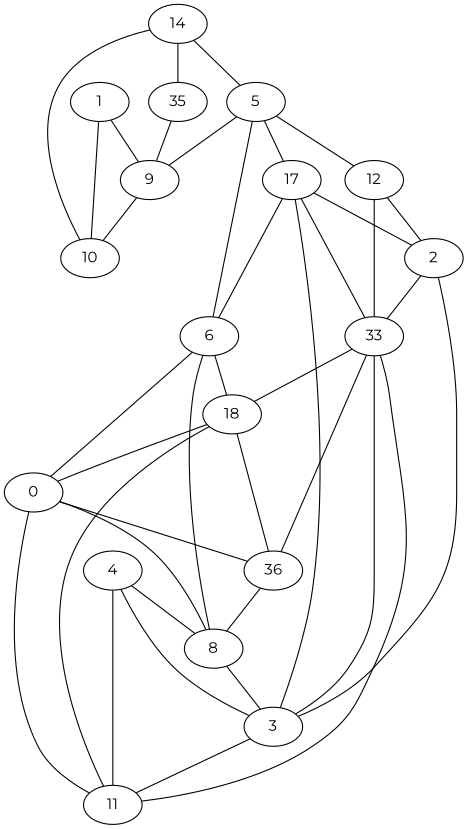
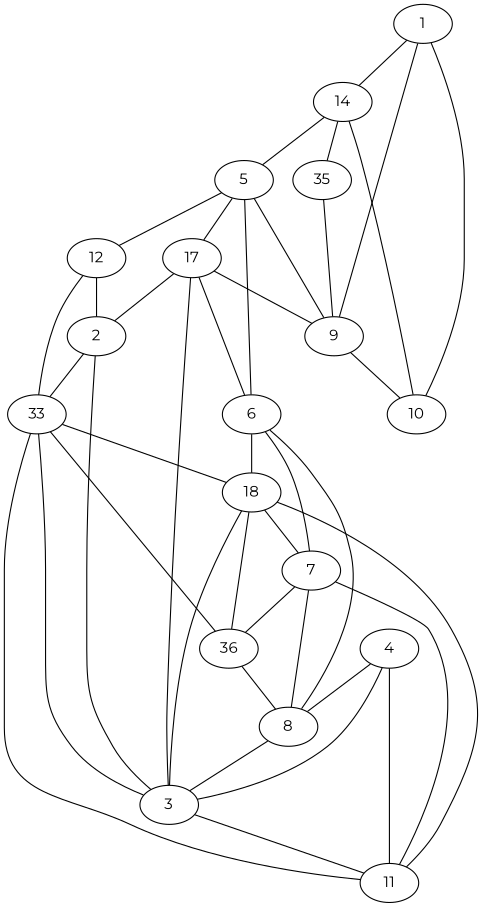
none -> (383, 63)
(333, 258) -> (263, 297)
(34, 492) -> (311, 571)
none -> (186, 643)
